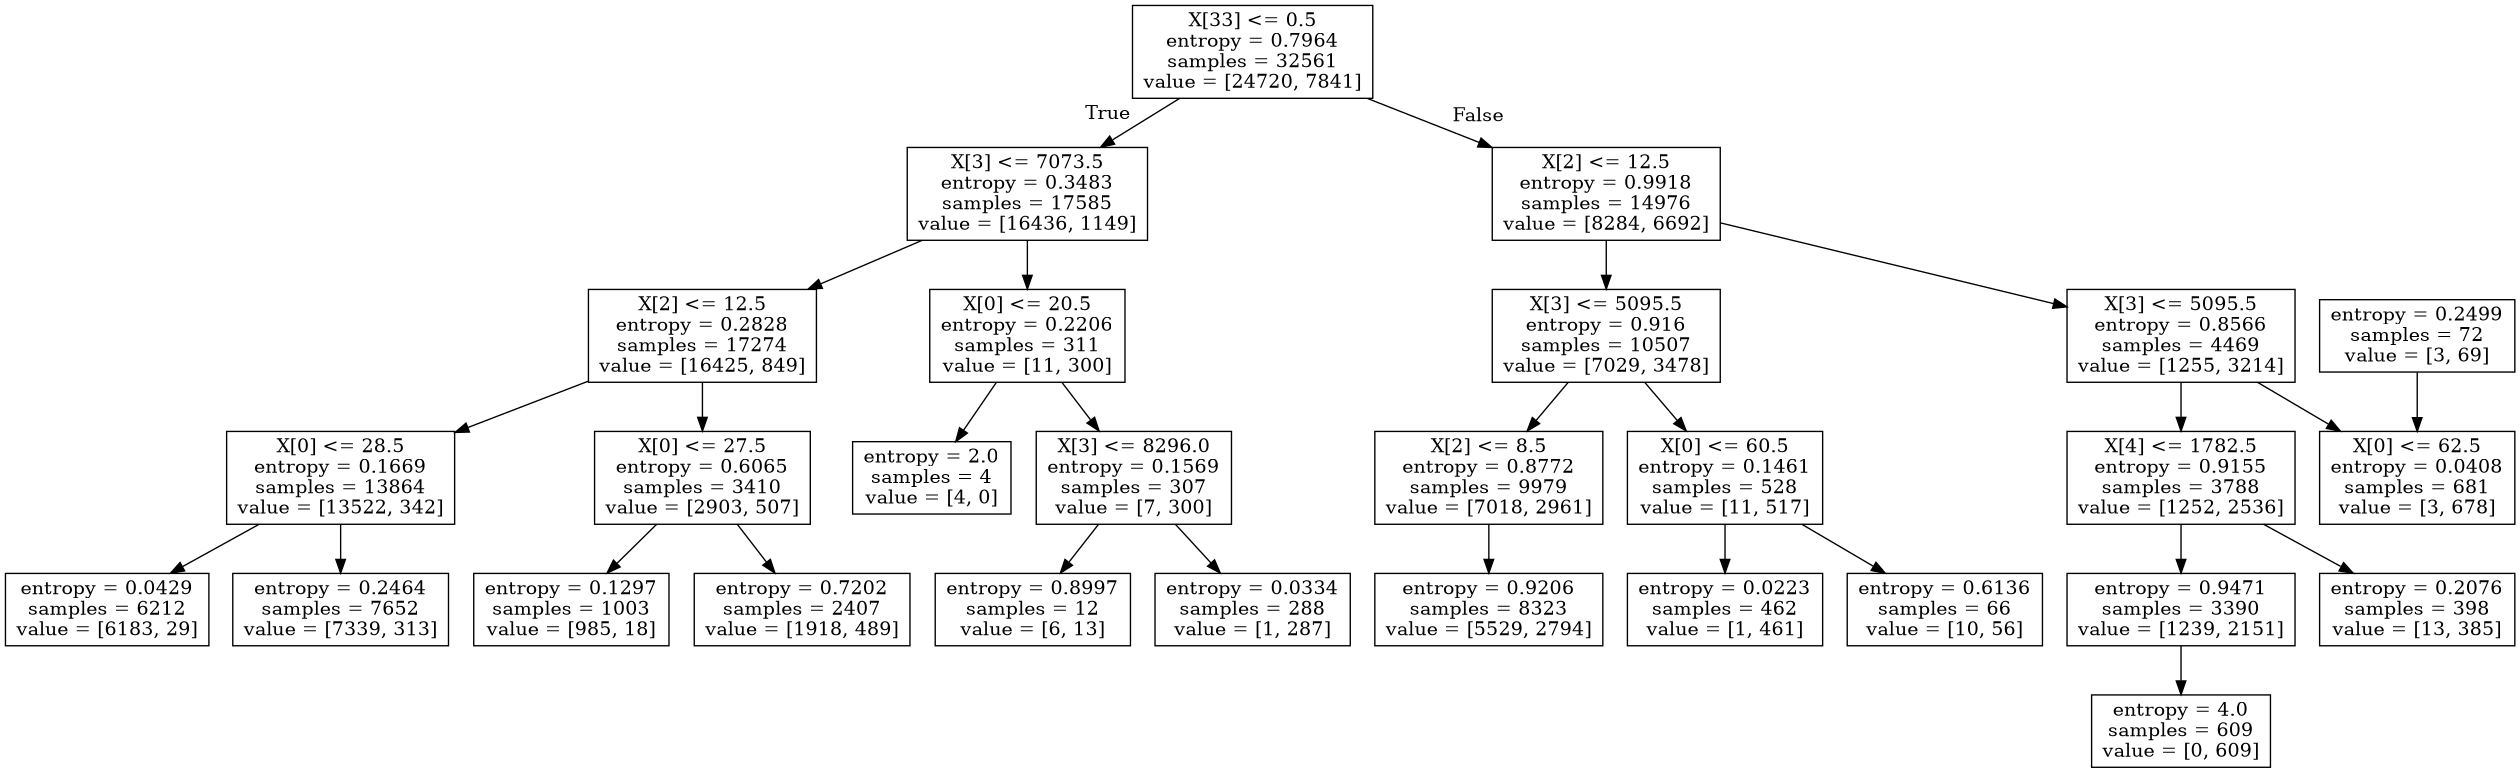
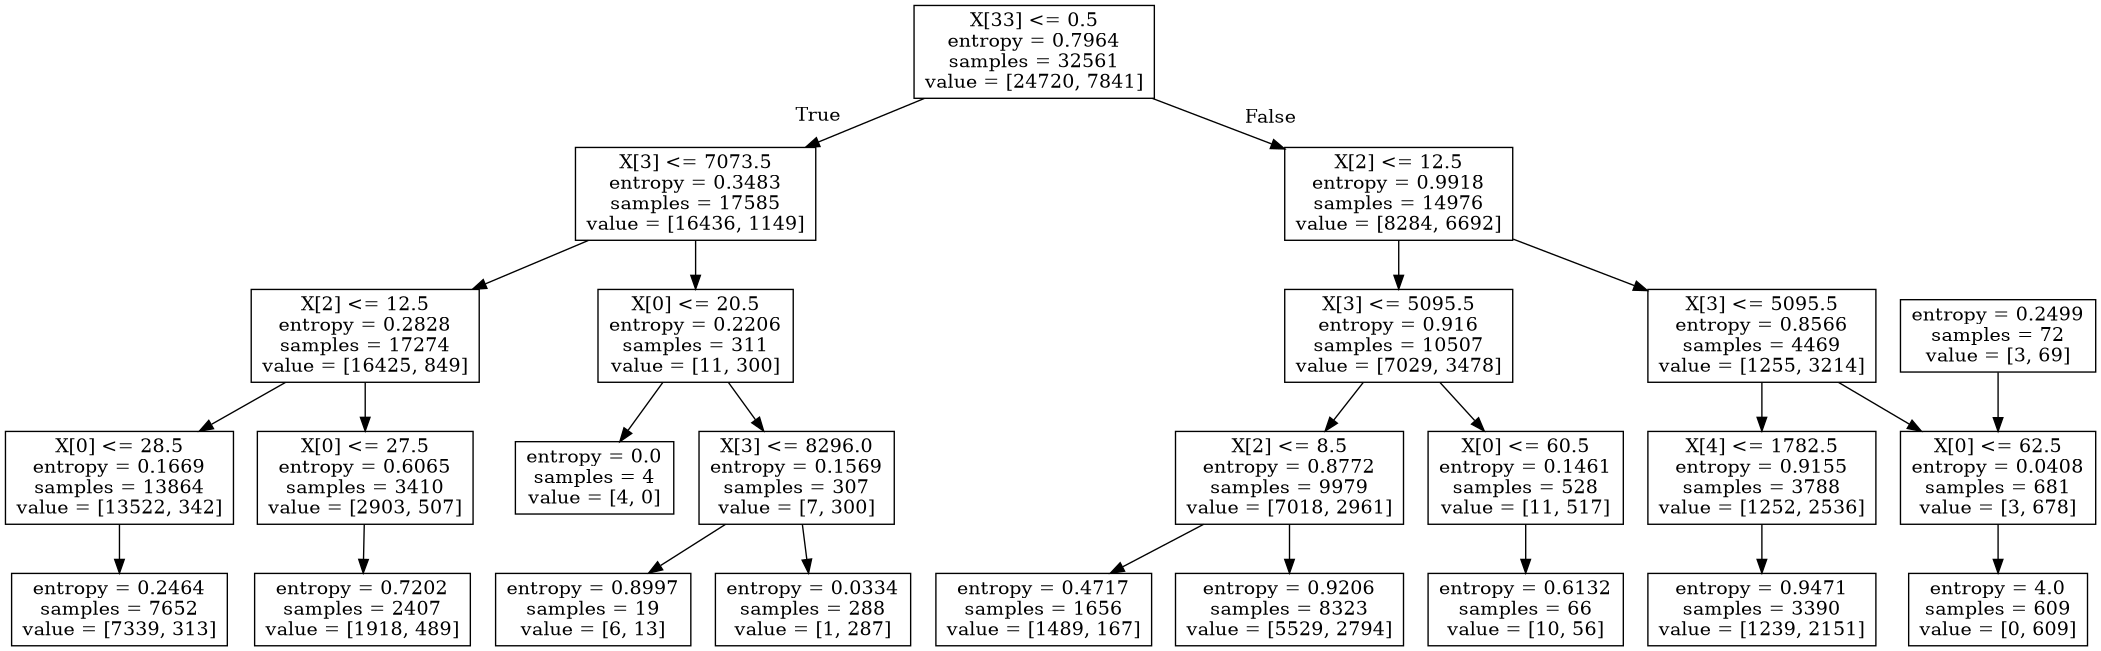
(932, 478) -> (595, 478)
(107, 610) -> none
(571, 610) -> none
(1033, 610) -> (593, 610)
none -> (1044, 610)
(1725, 610) -> none
(1945, 610) -> (1526, 610)
(2417, 610) -> none
(2181, 663) -> (1998, 542)
